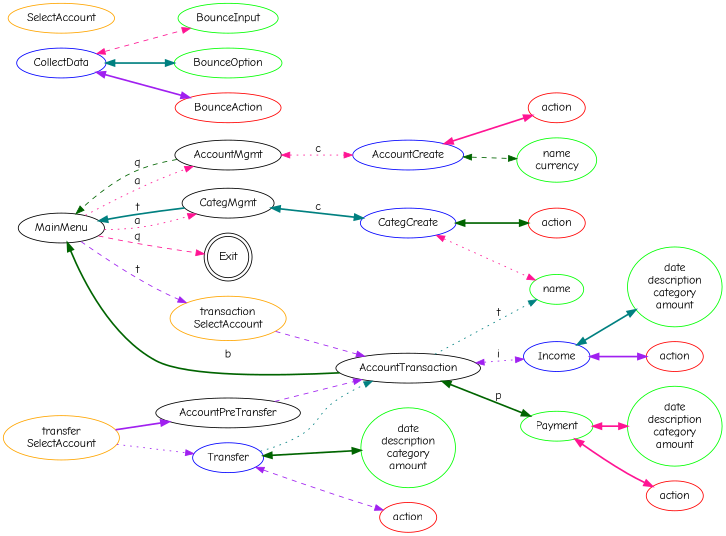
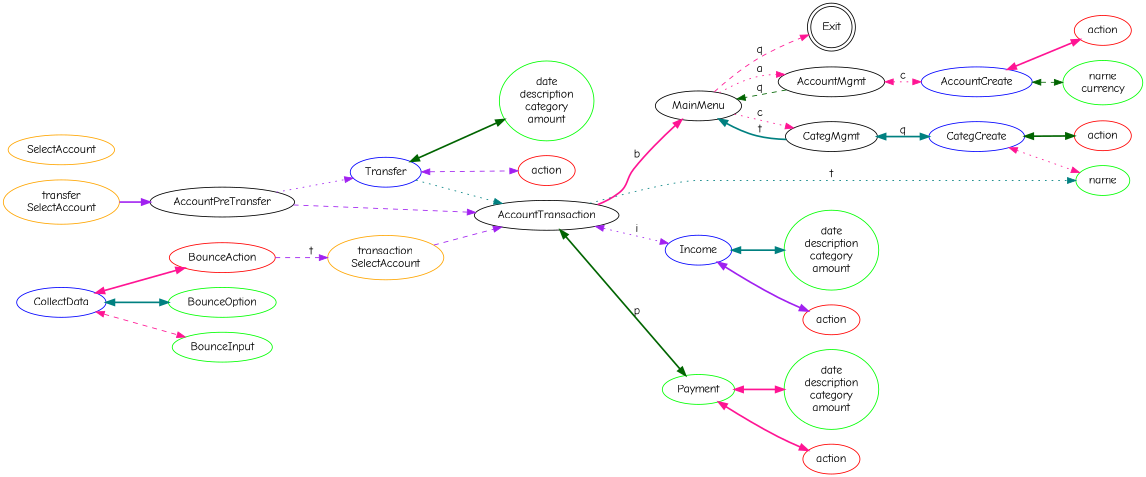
(143, 85) -> (140, 280)
(318, 207) -> (903, 130)
(138, 221) -> (760, 113)
(128, 273) -> (297, 258)
(177, 367) -> (636, 166)
(151, 449) -> (311, 186)
